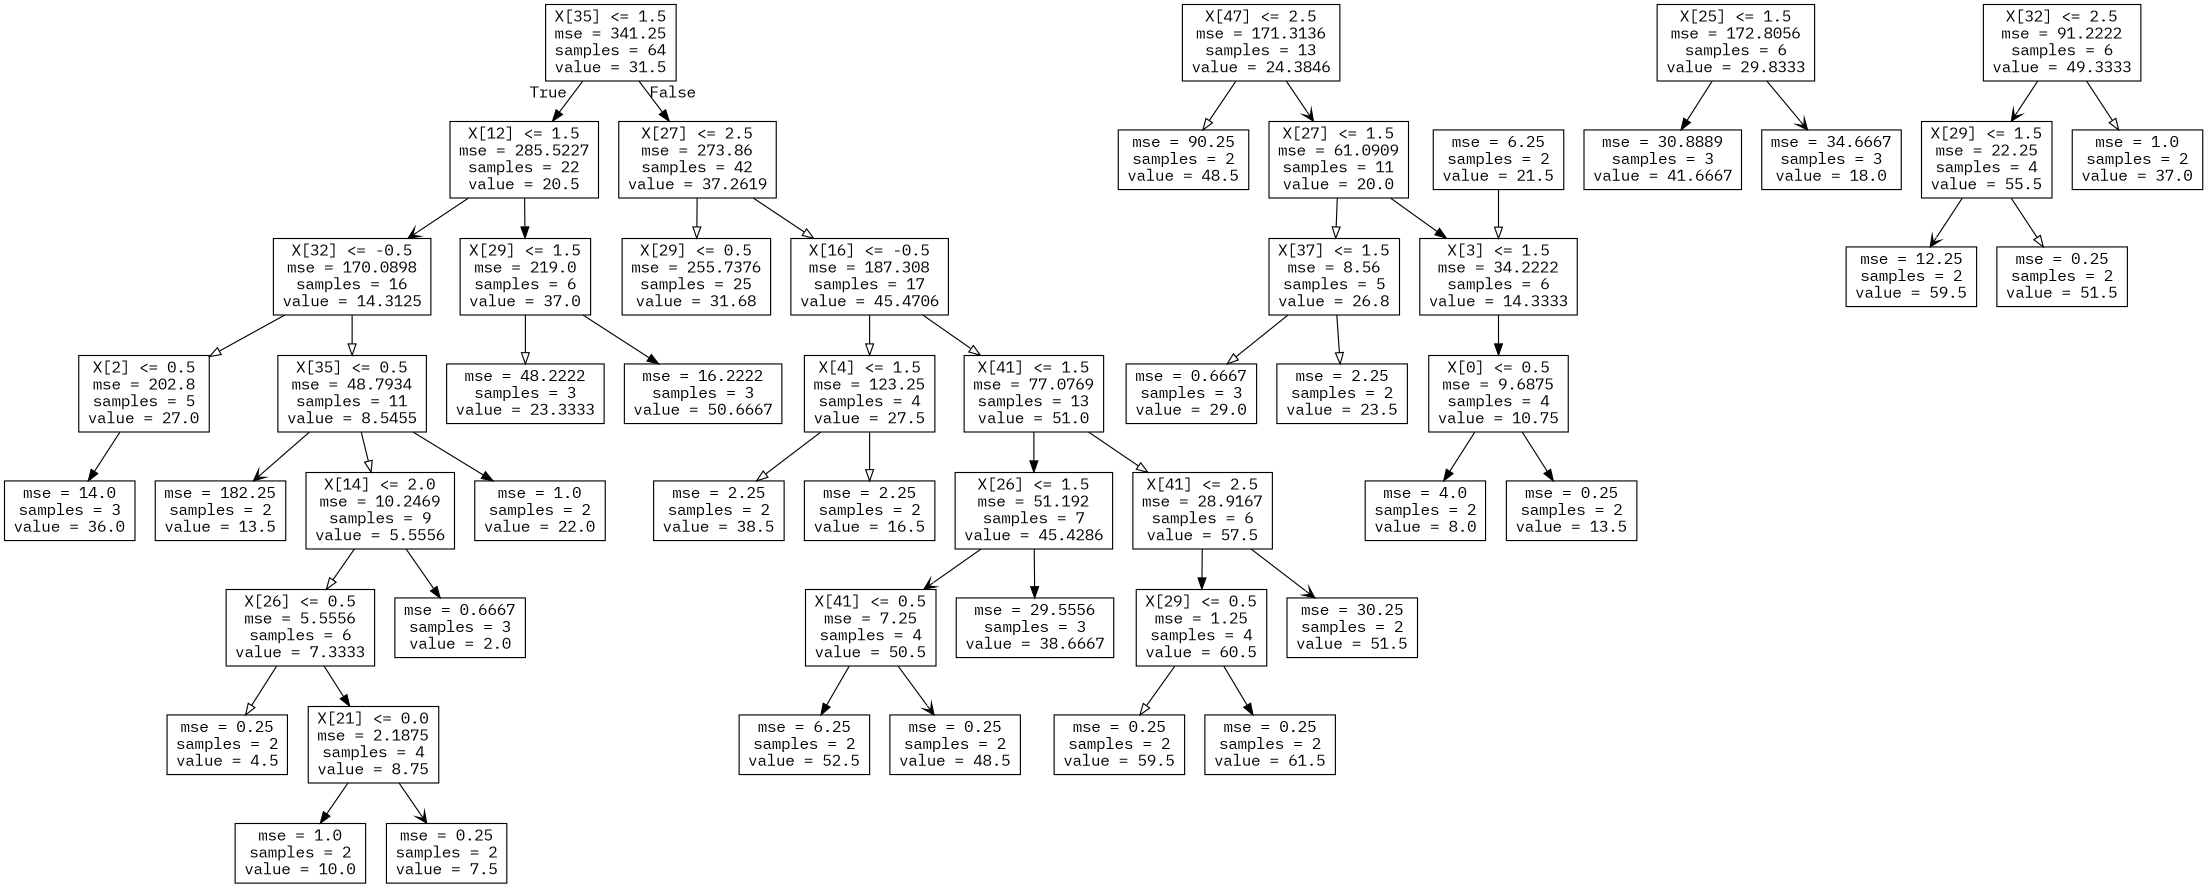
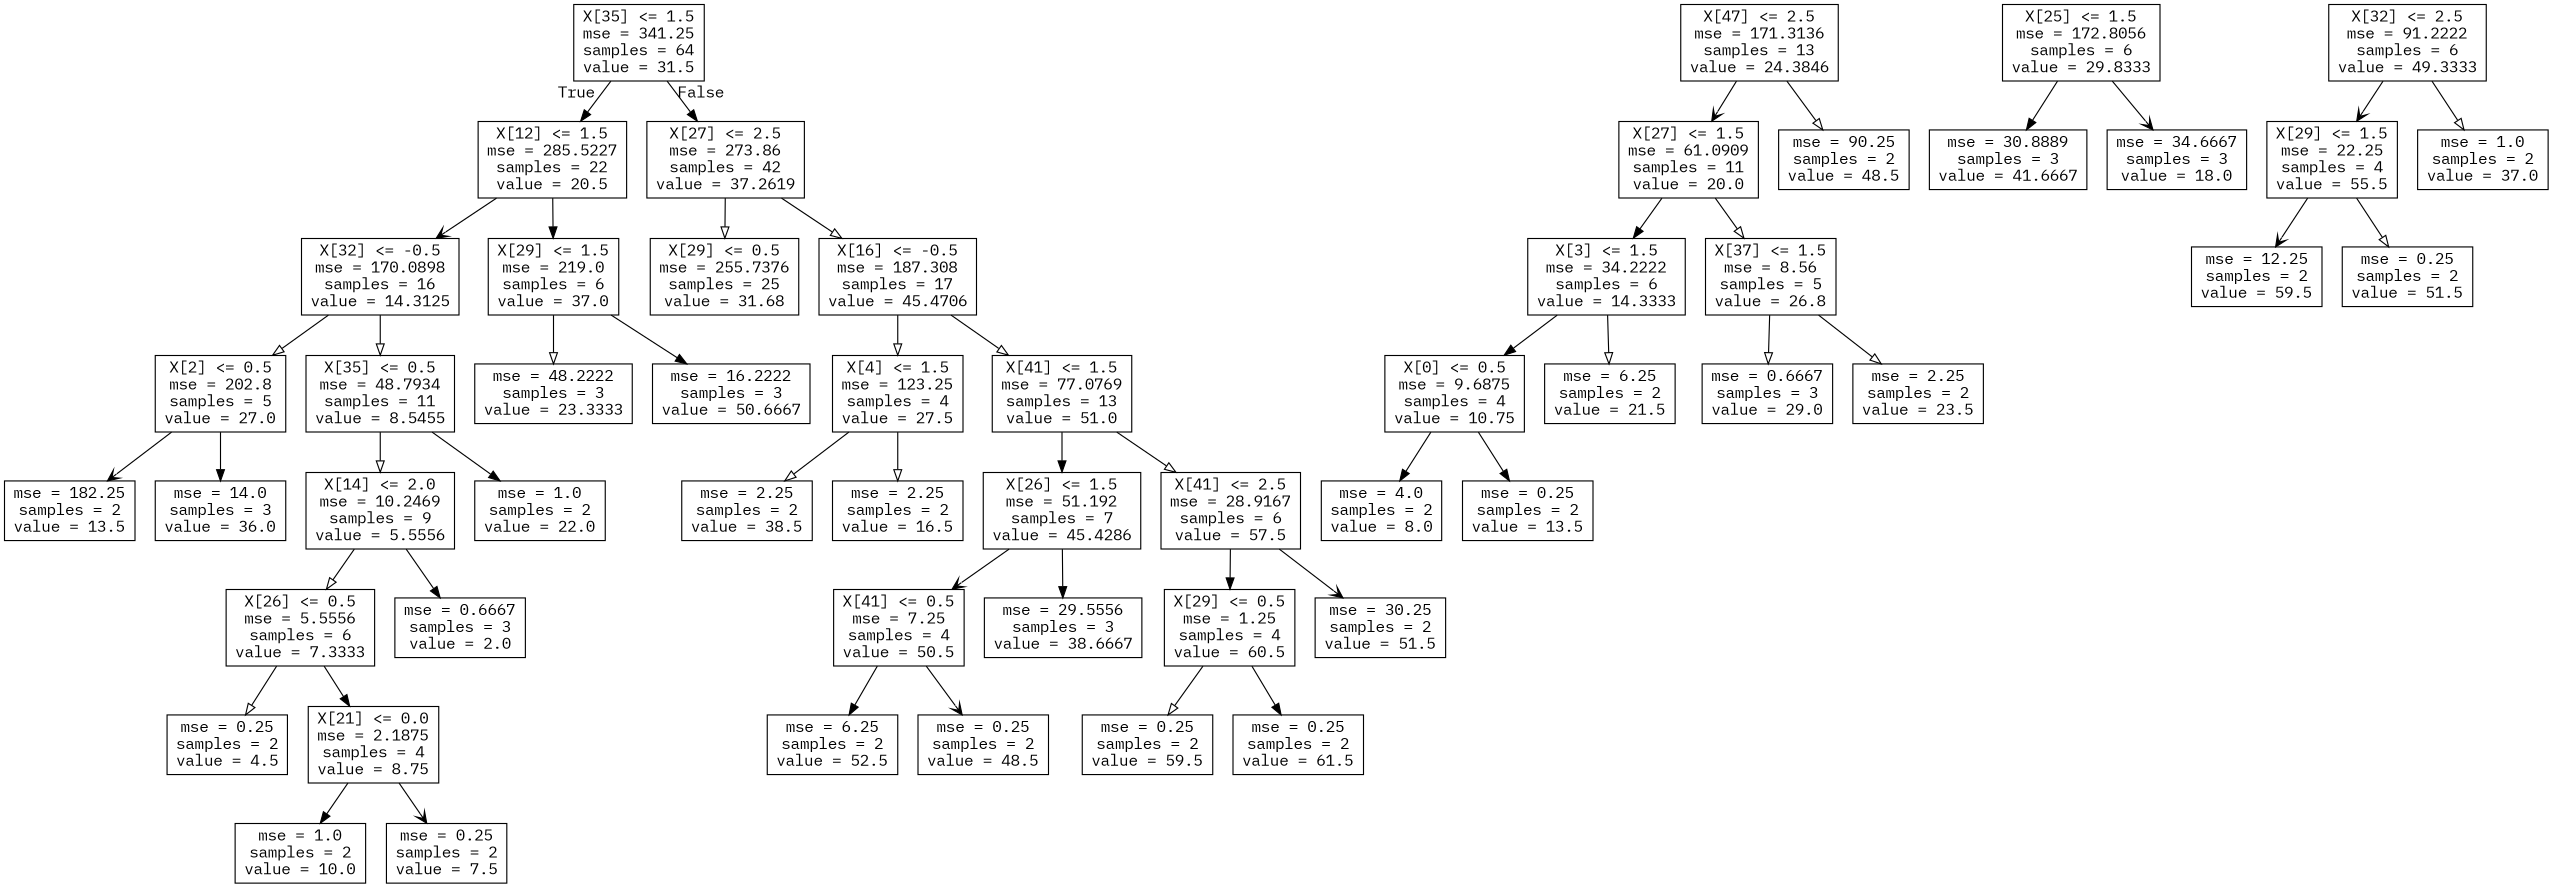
(1498, 208) -> (1608, 334)
(286, 453) -> (144, 453)
